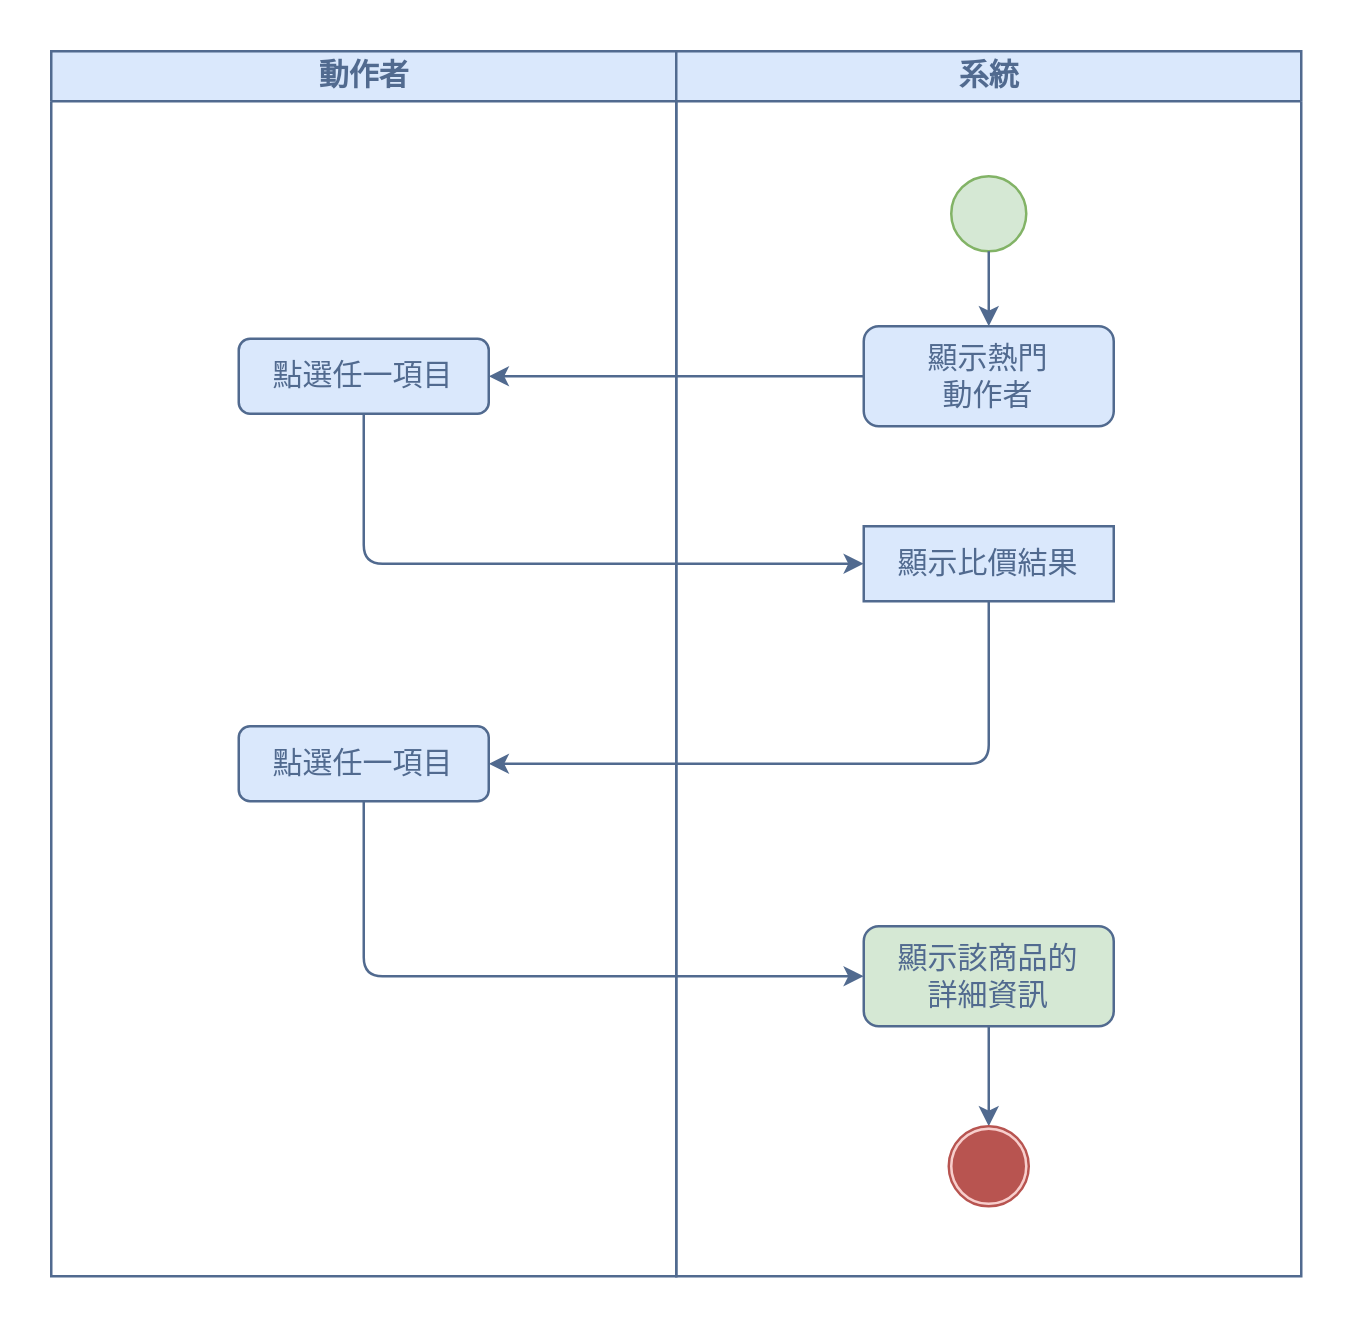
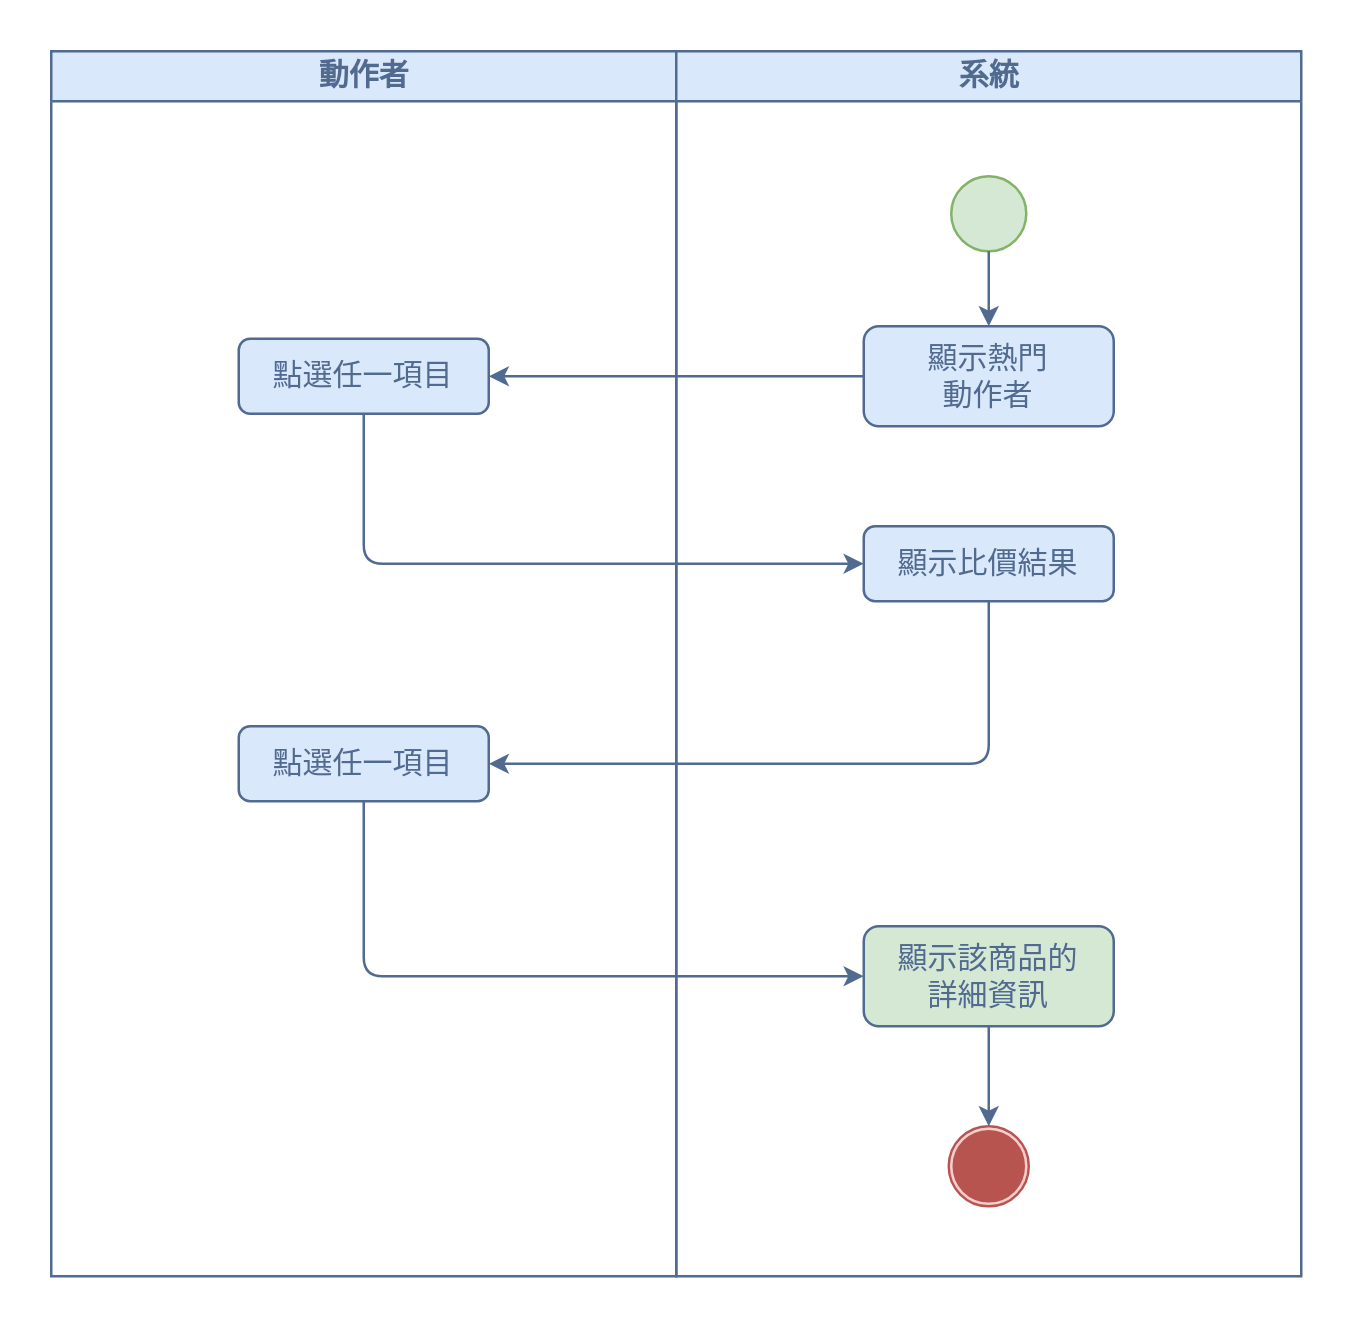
(989, 564) -> (989, 564)
